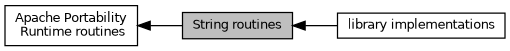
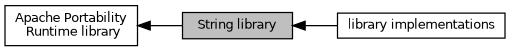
(71, 26) -> (71, 26)
(238, 26) -> (238, 26)
